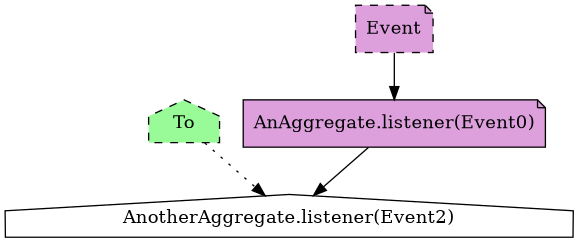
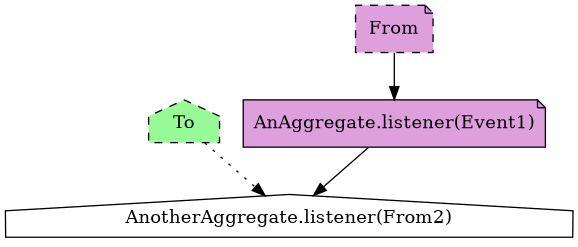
(394, 29) -> (394, 29)
(394, 124) -> (394, 124)
(289, 218) -> (289, 218)
